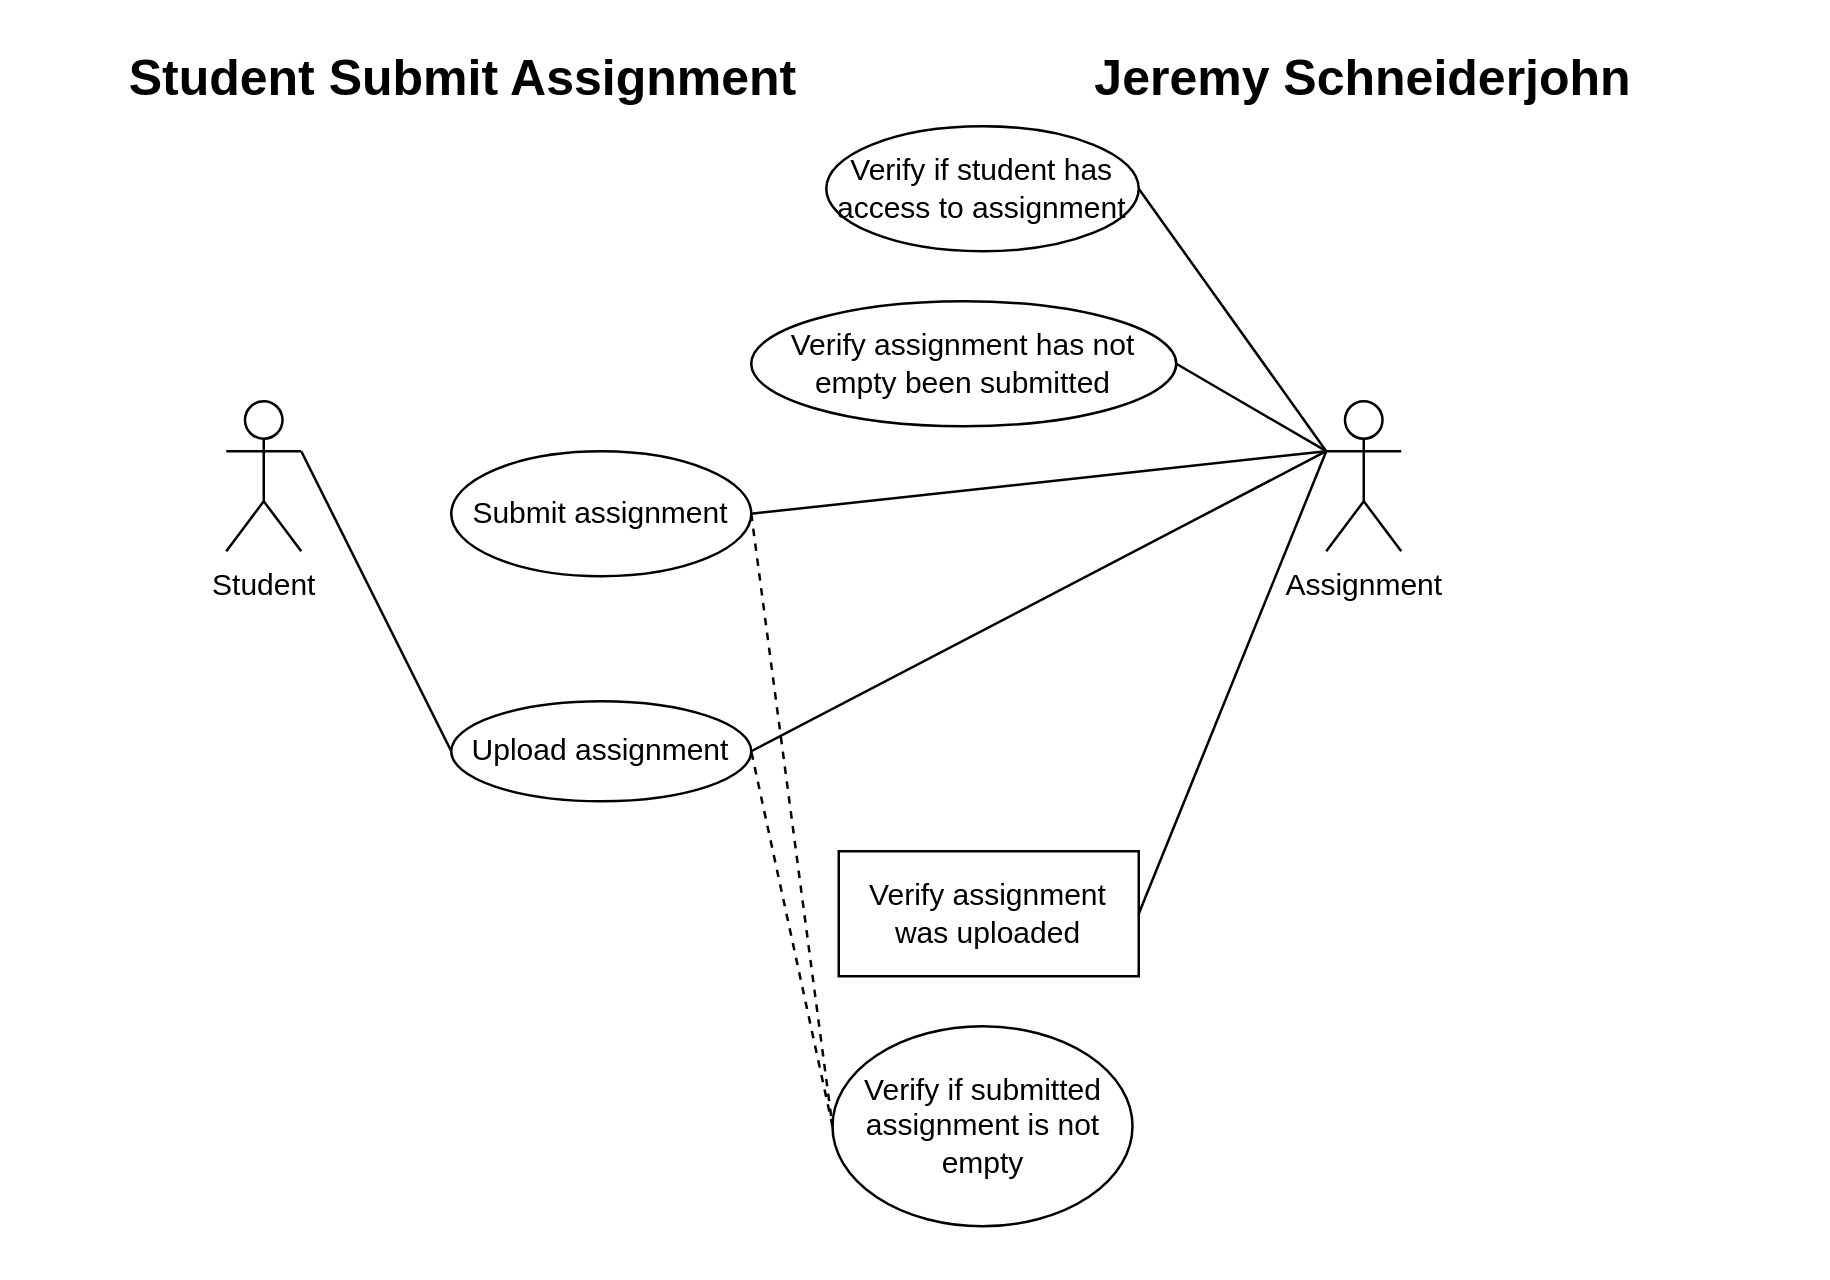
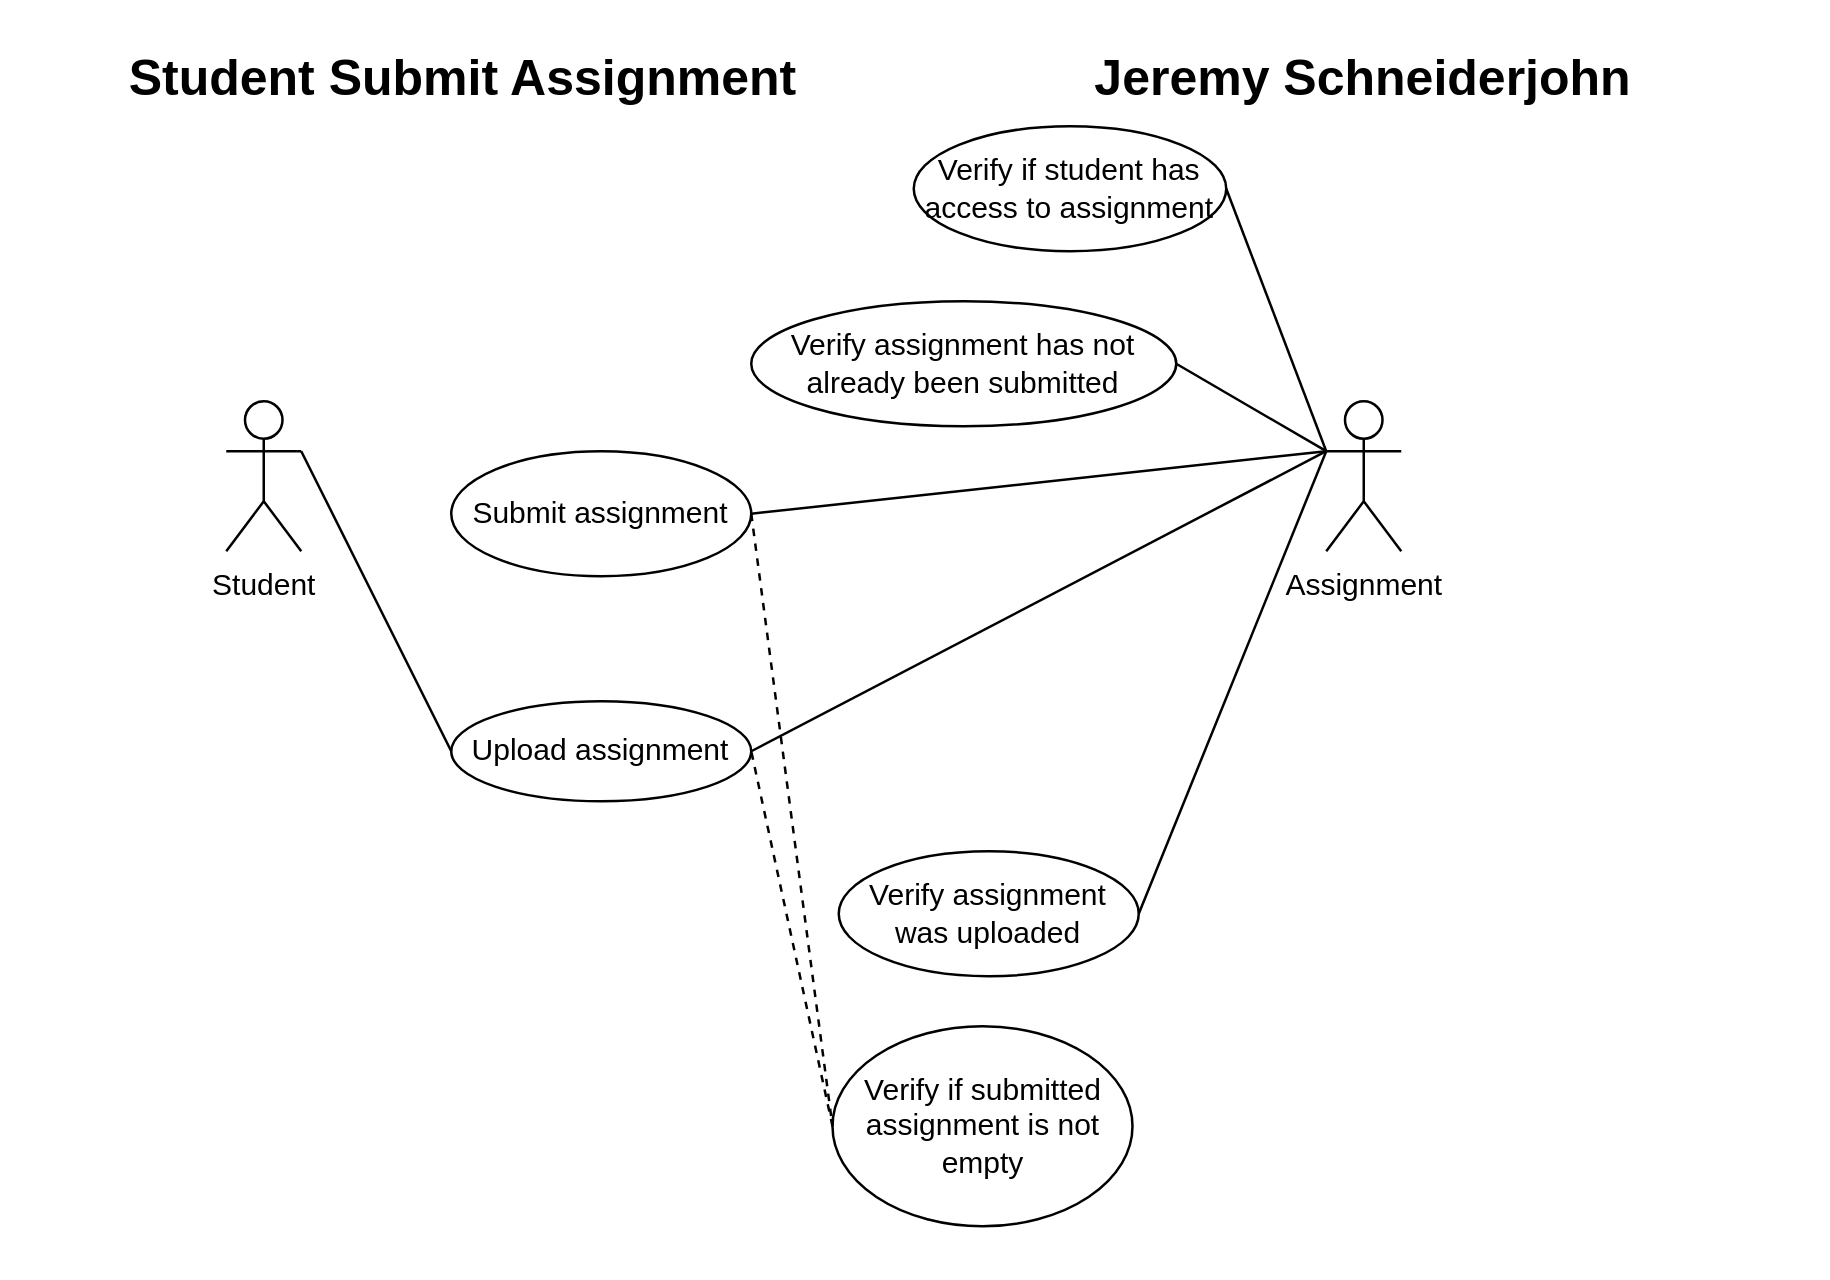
(983, 189) -> (1070, 189)
(964, 364) -> (964, 364)
(989, 914) -> (989, 914)
